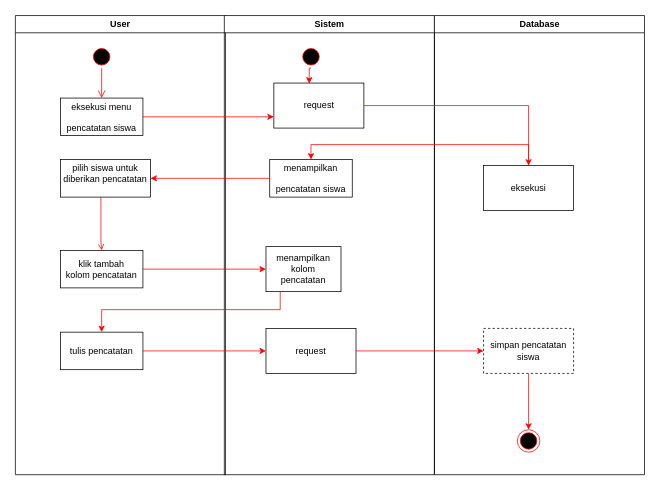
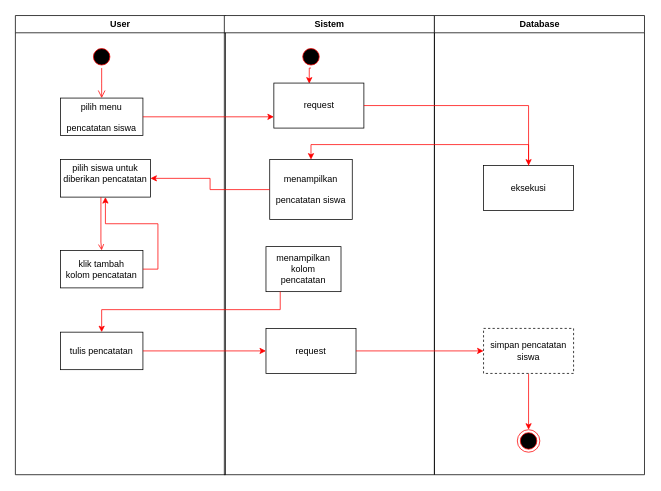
(101, 107) -> (101, 107)
(311, 178) -> (311, 189)
(259, 269) -> (123, 224)
